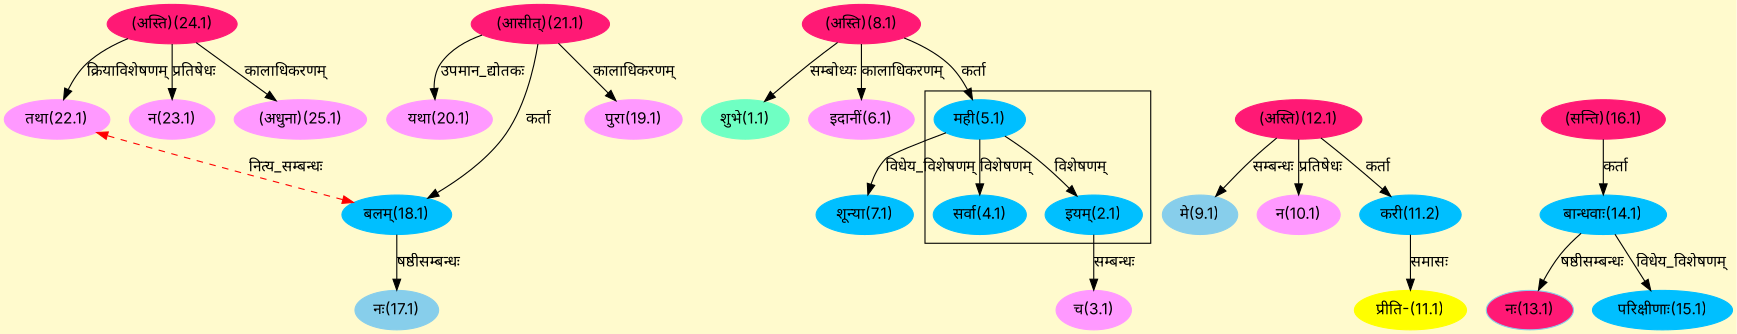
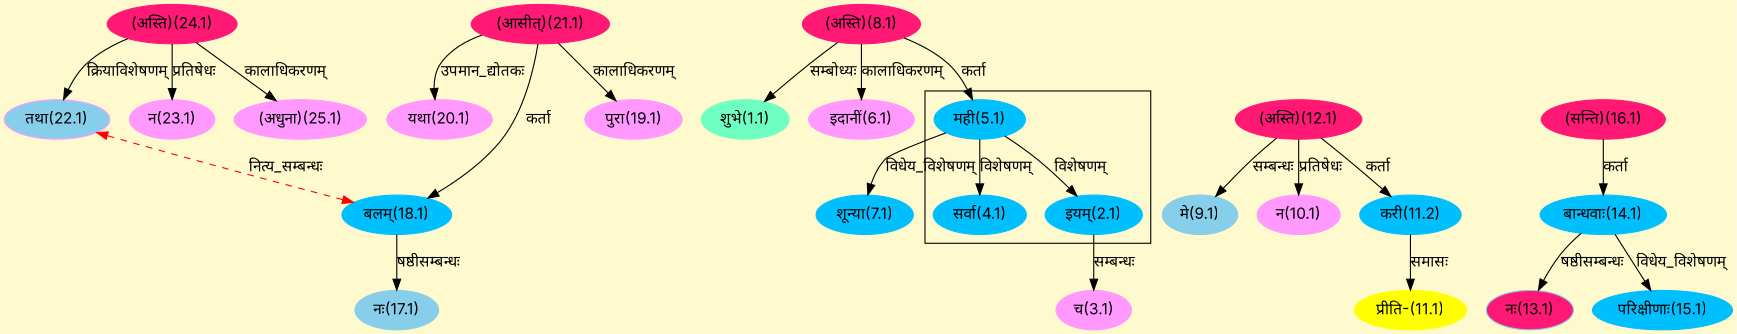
(57, 119) -> (57, 119)
